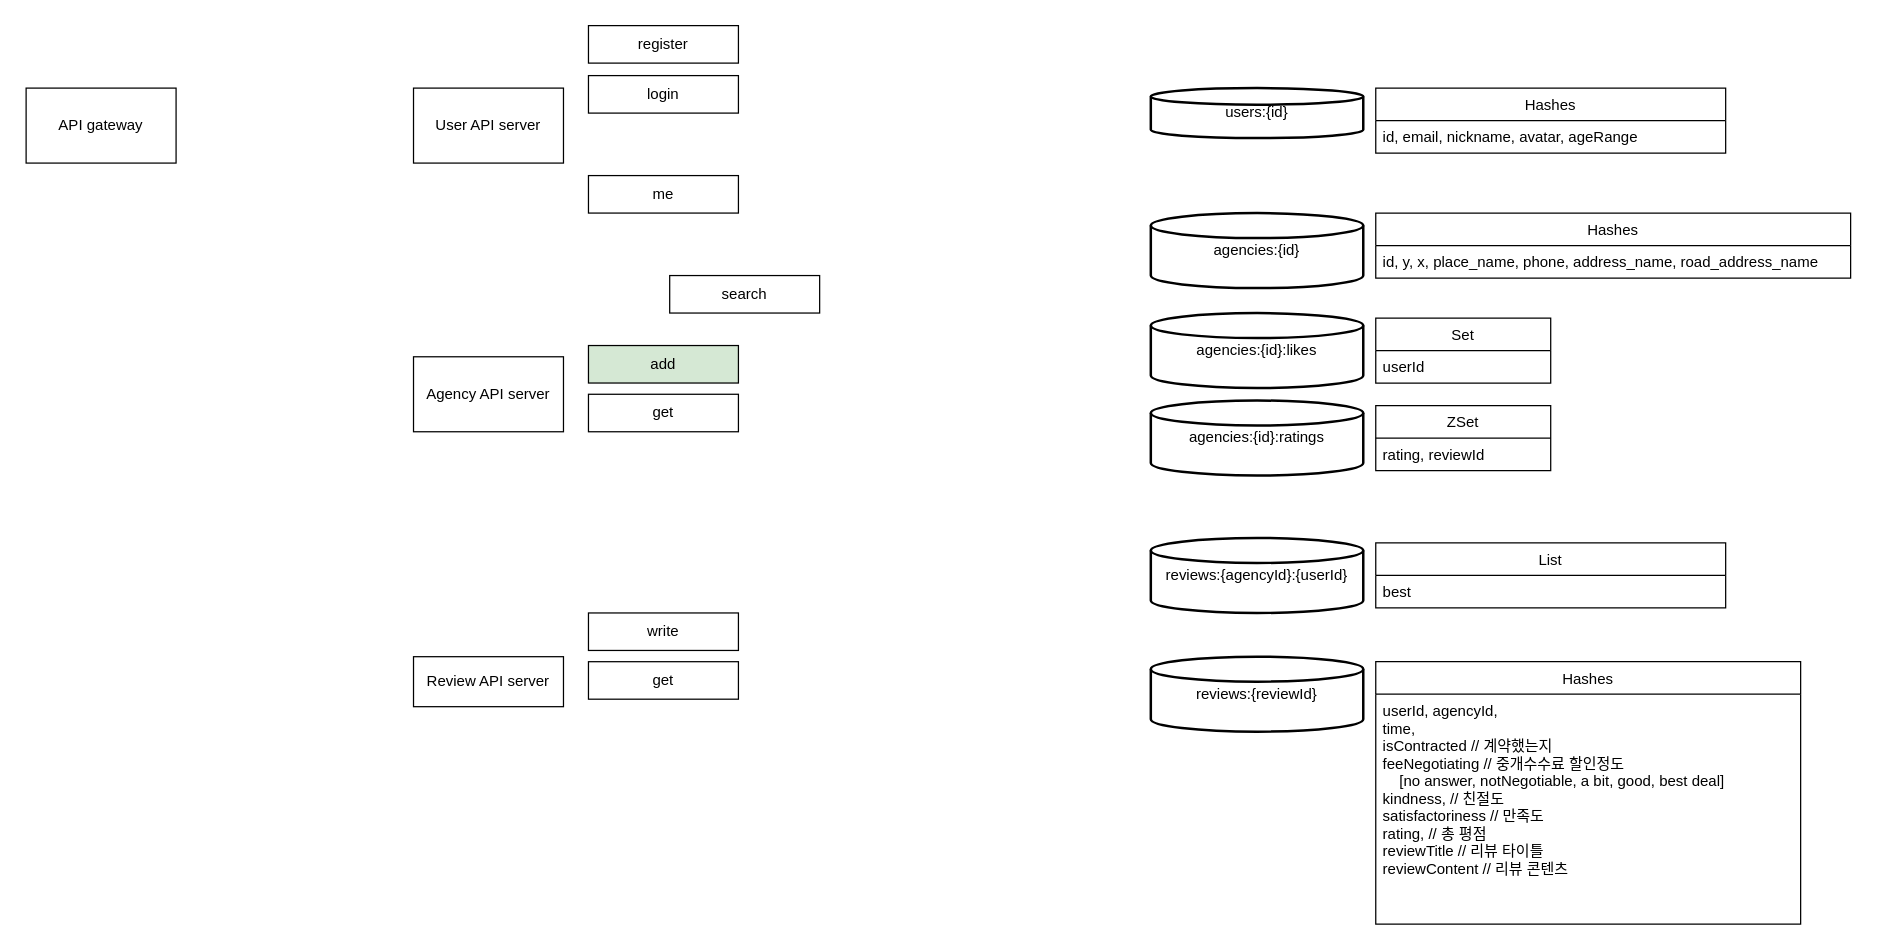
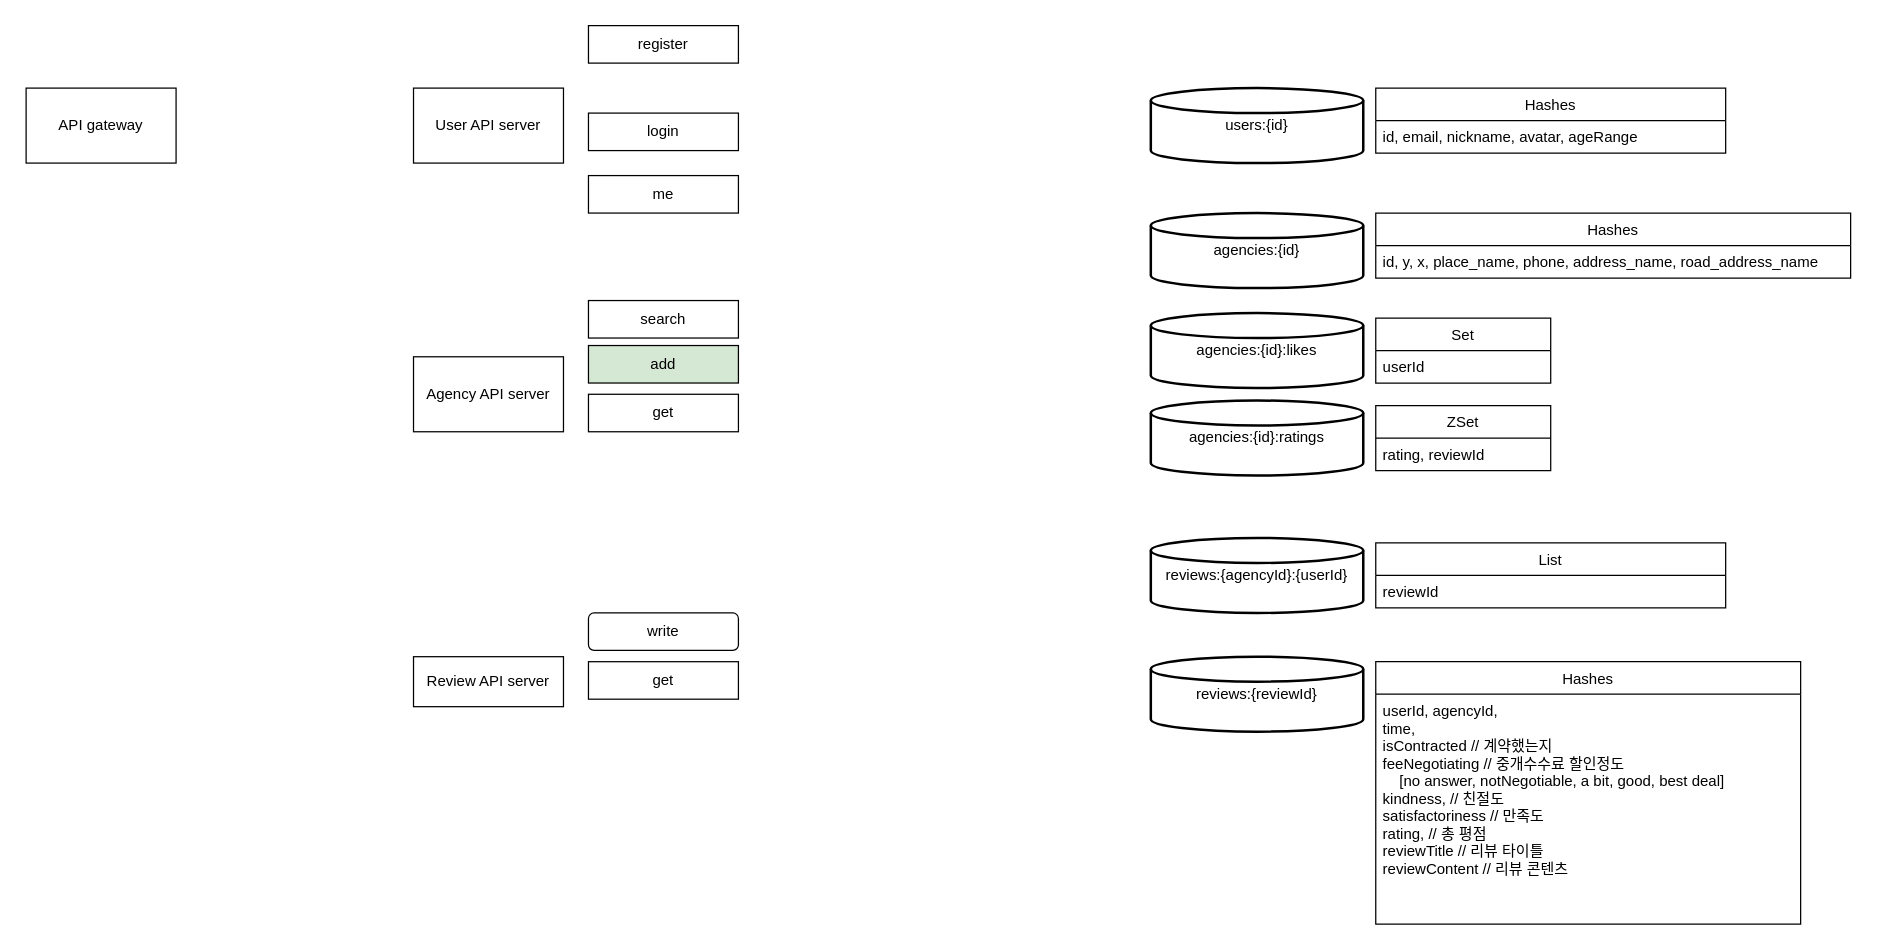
(663, 94) -> (663, 132)
(1257, 113) -> (1257, 126)
(744, 294) -> (663, 319)
(1399, 593) -> (1414, 593)
(663, 632) -> (663, 632)
